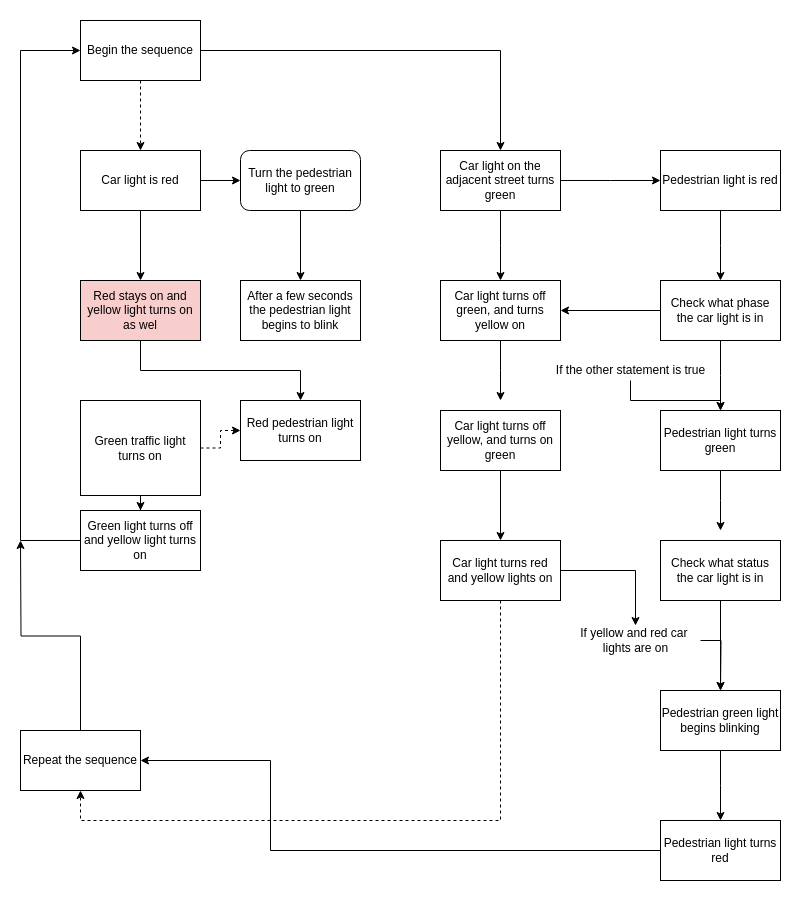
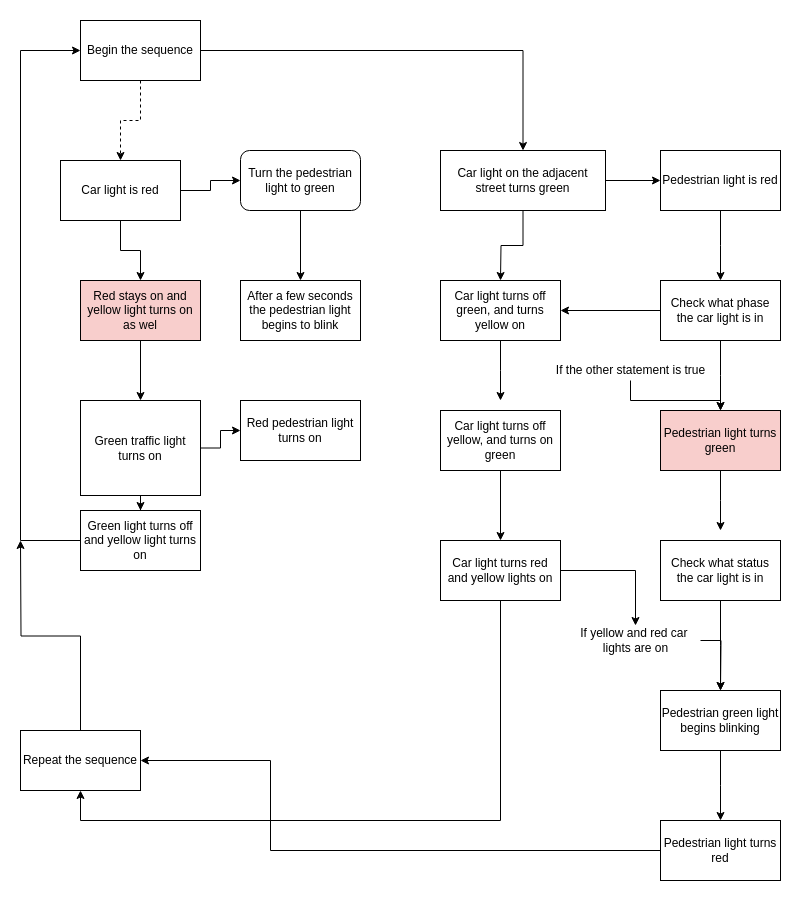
(141, 181) -> (121, 191)
(501, 181) -> (523, 181)
(231, 371) -> (141, 381)
(721, 441) -> (721, 441)
(221, 444) -> (221, 444)
(390, 821) -> (390, 821)
